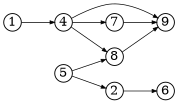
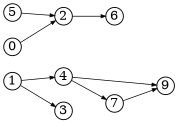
none -> (13, 47)
(115, 57) -> none
none -> (64, 111)
